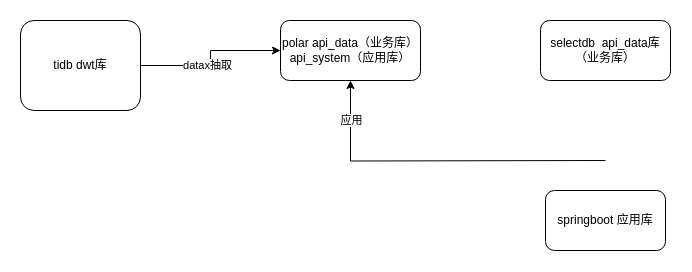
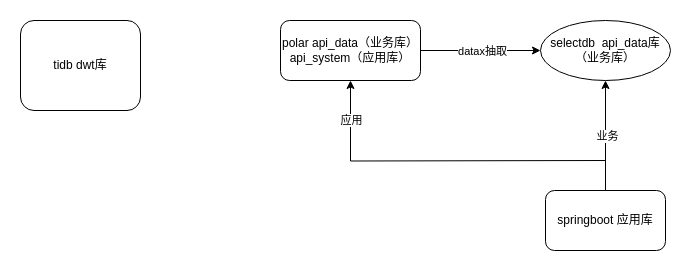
none -> (477, 51)
(606, 51) -> (606, 51)
(211, 62) -> none
none -> (606, 139)
